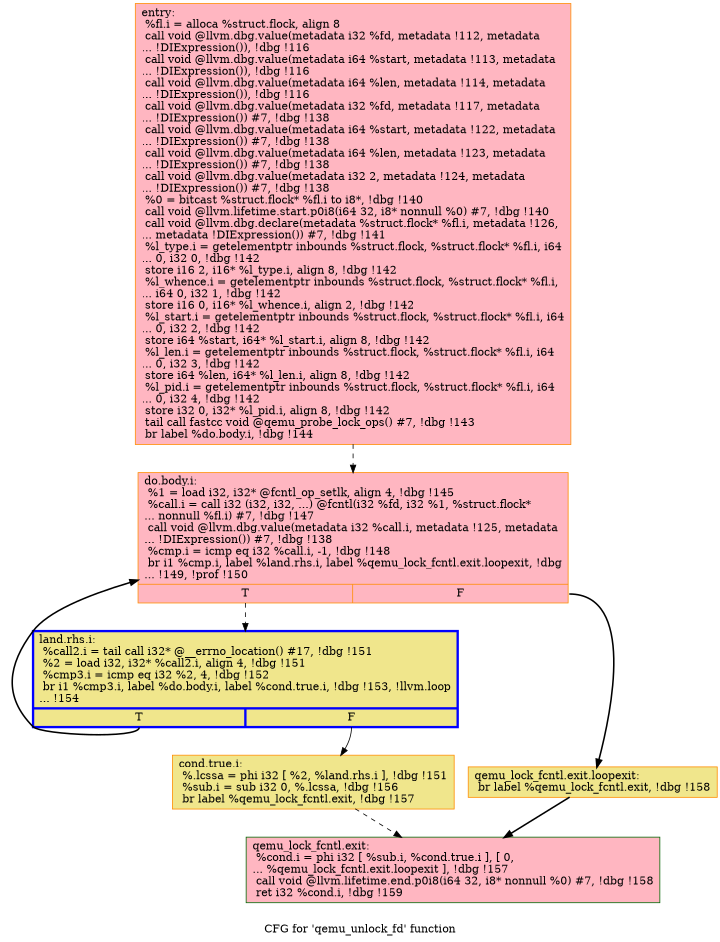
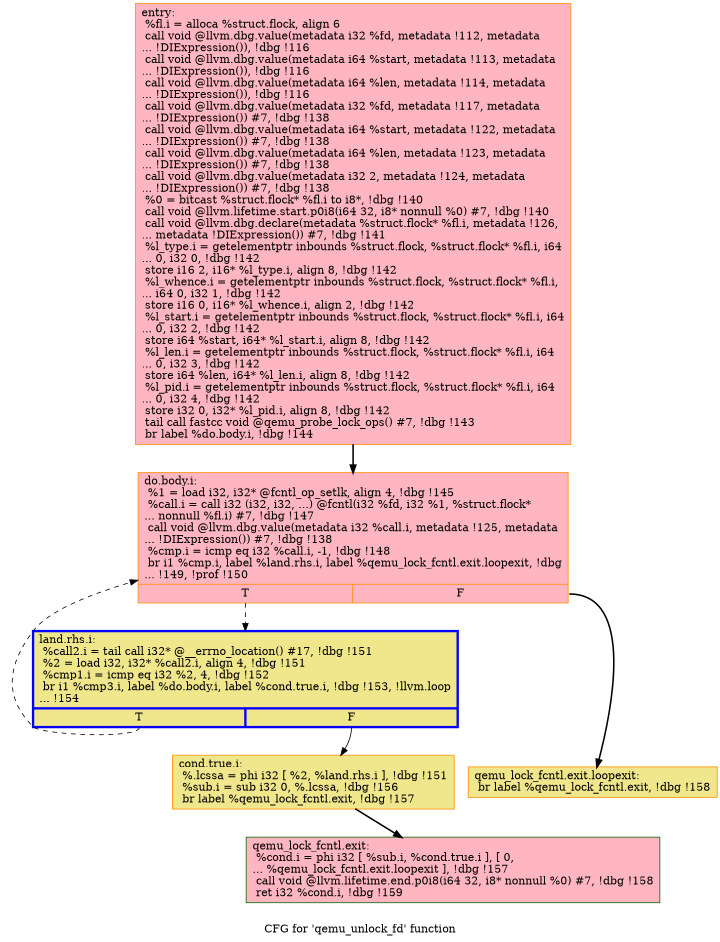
(241, 25) -> (241, 25)
(353, 455) -> (353, 455)
(154, 675) -> (154, 675)
(12, 679) -> (12, 679)
(540, 815) -> none
(375, 821) -> (375, 821)
